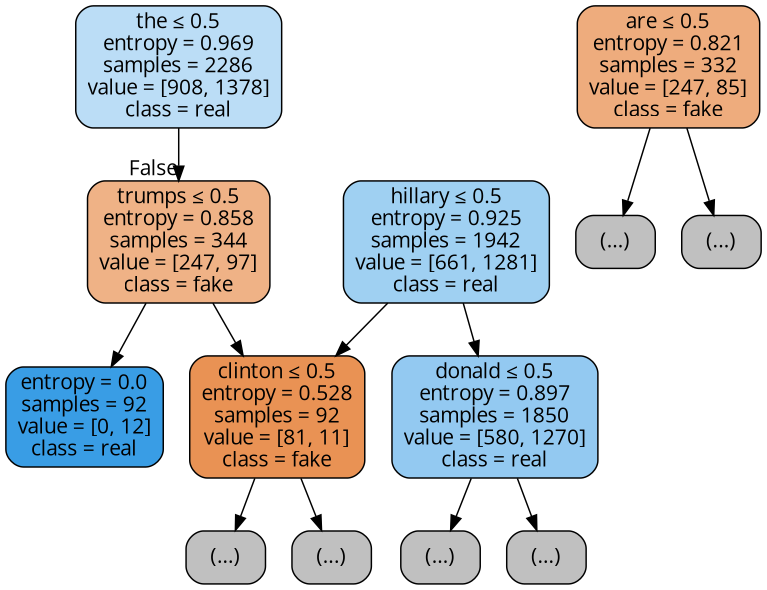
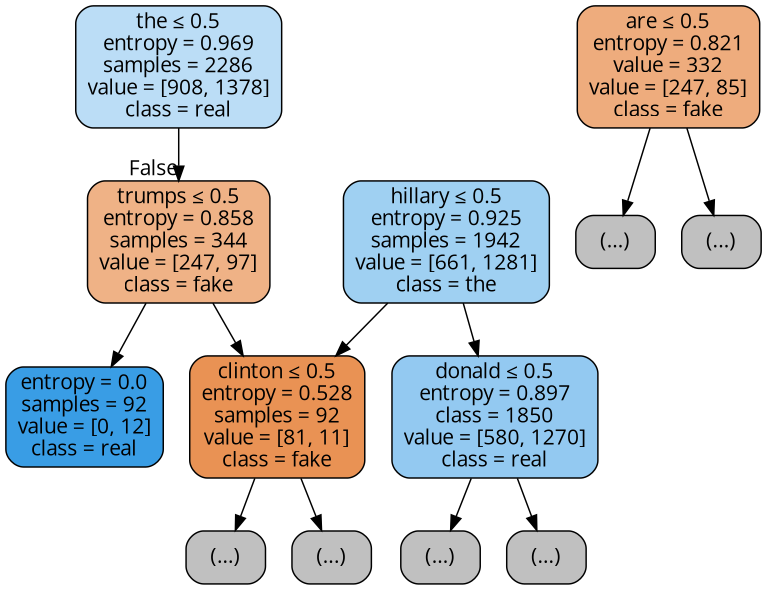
(668, 66) -> (668, 66)
(446, 285) -> (446, 285)
(495, 416) -> (495, 416)
